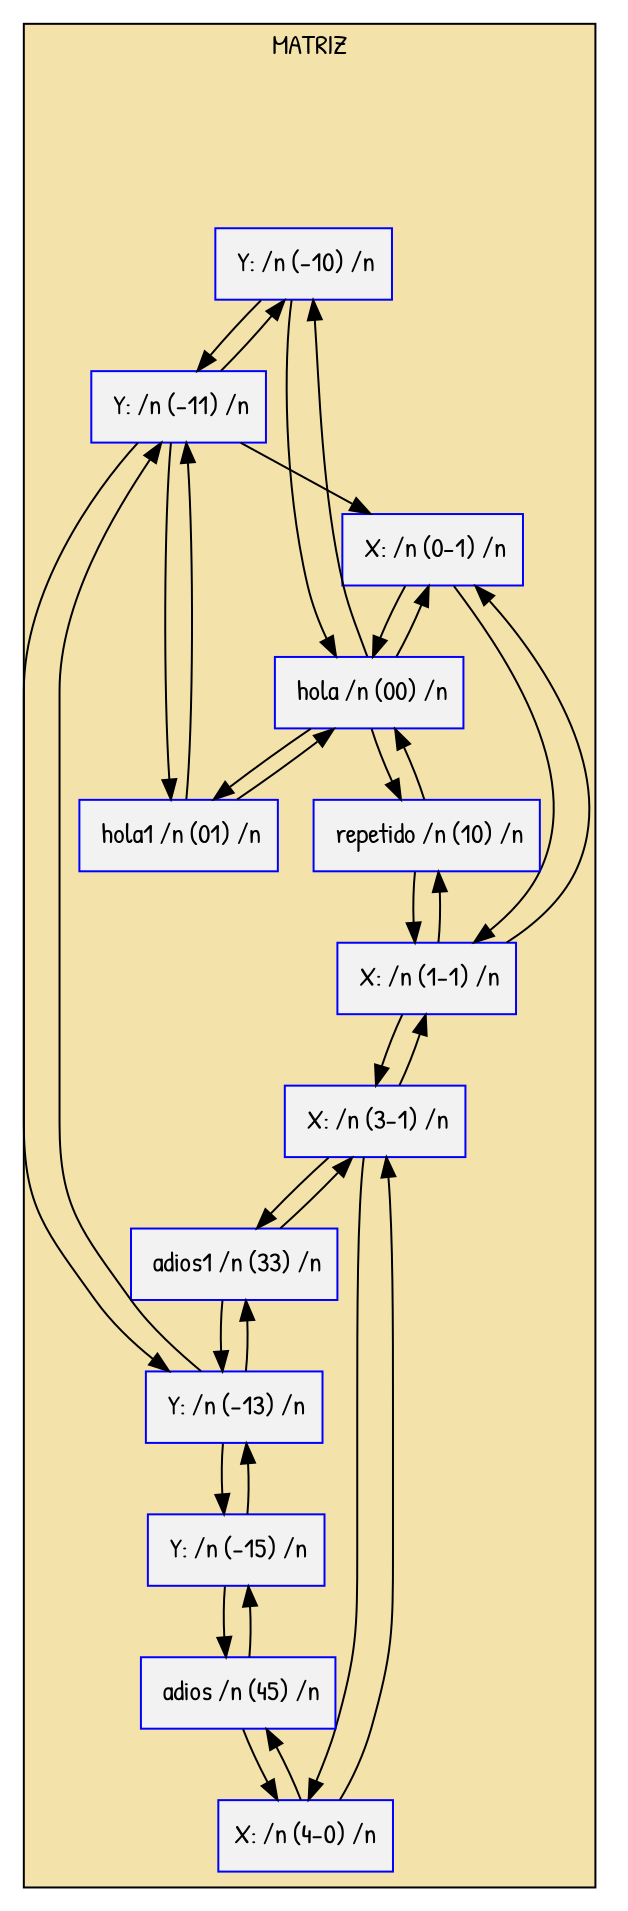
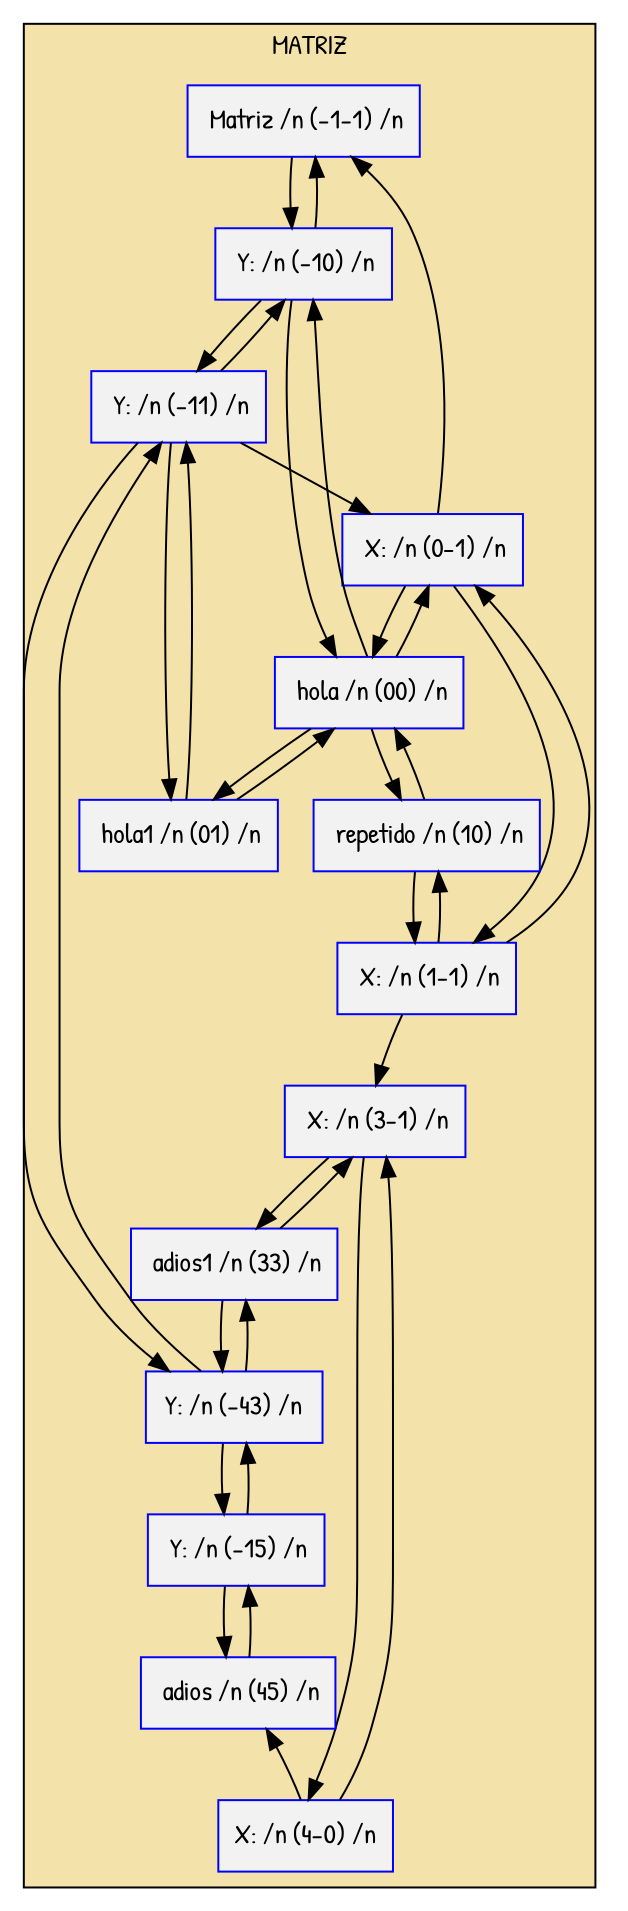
none -> (304, 121)
(410, 1060) -> none
(234, 1407) -> (234, 1407)
(255, 1756) -> none
